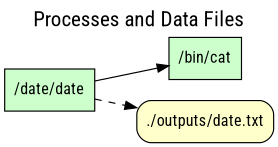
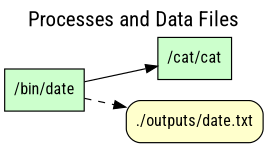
(205, 58) -> (195, 58)
(50, 90) -> (44, 90)
